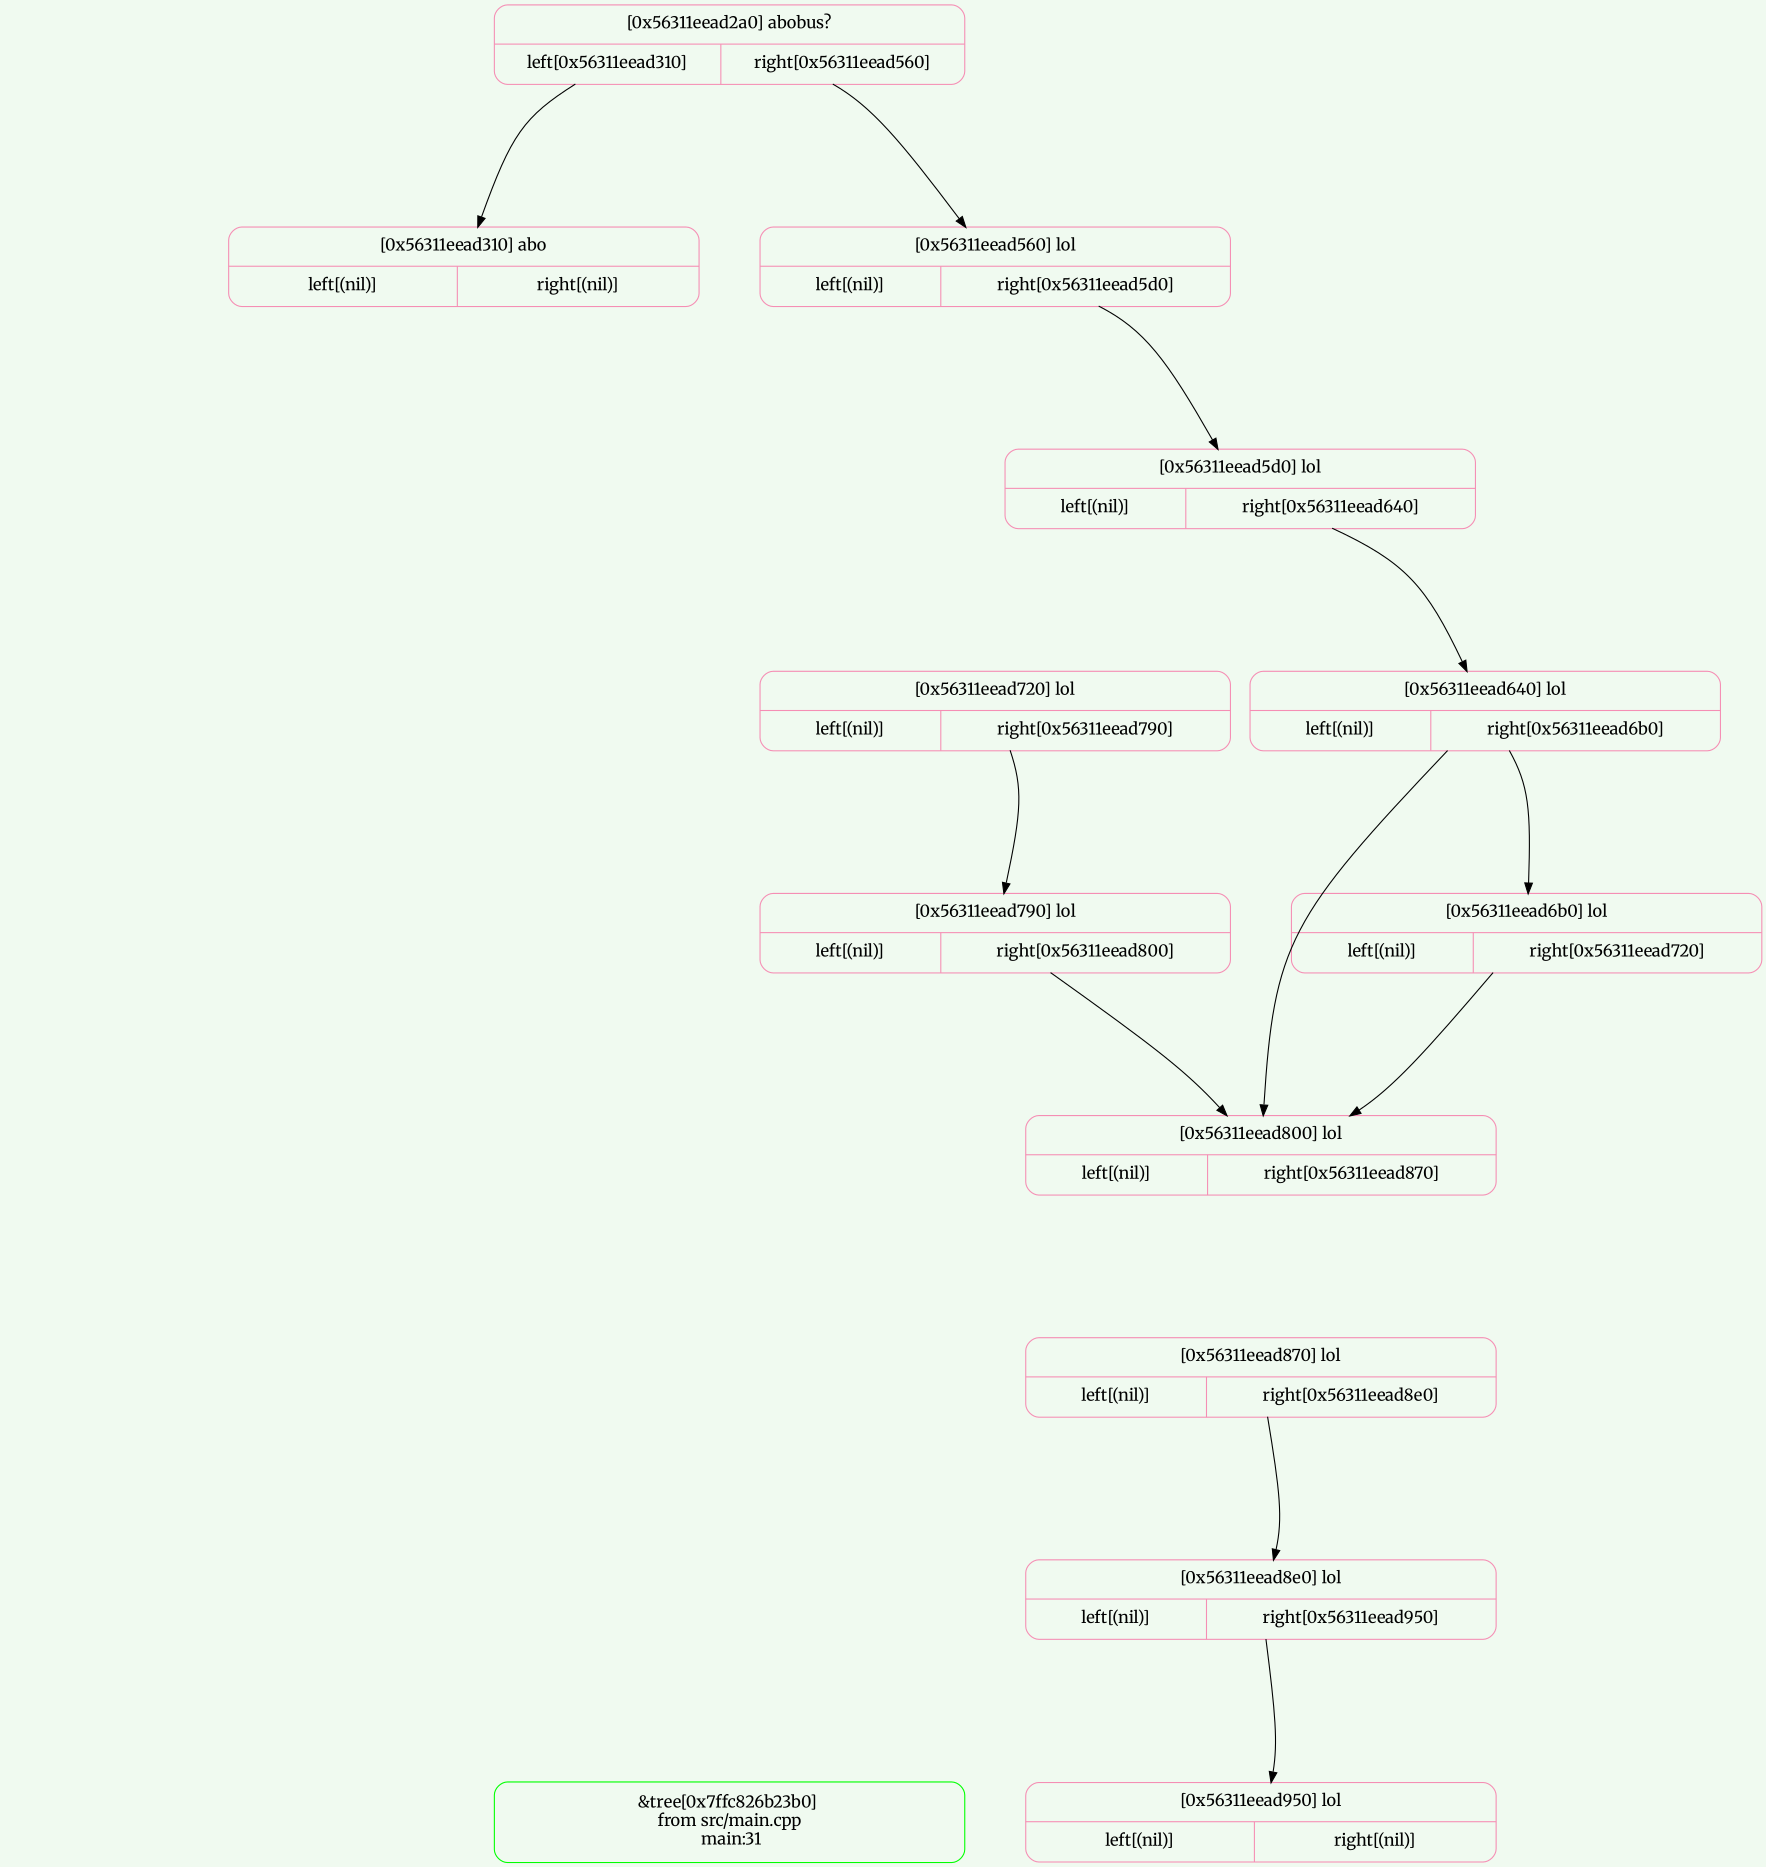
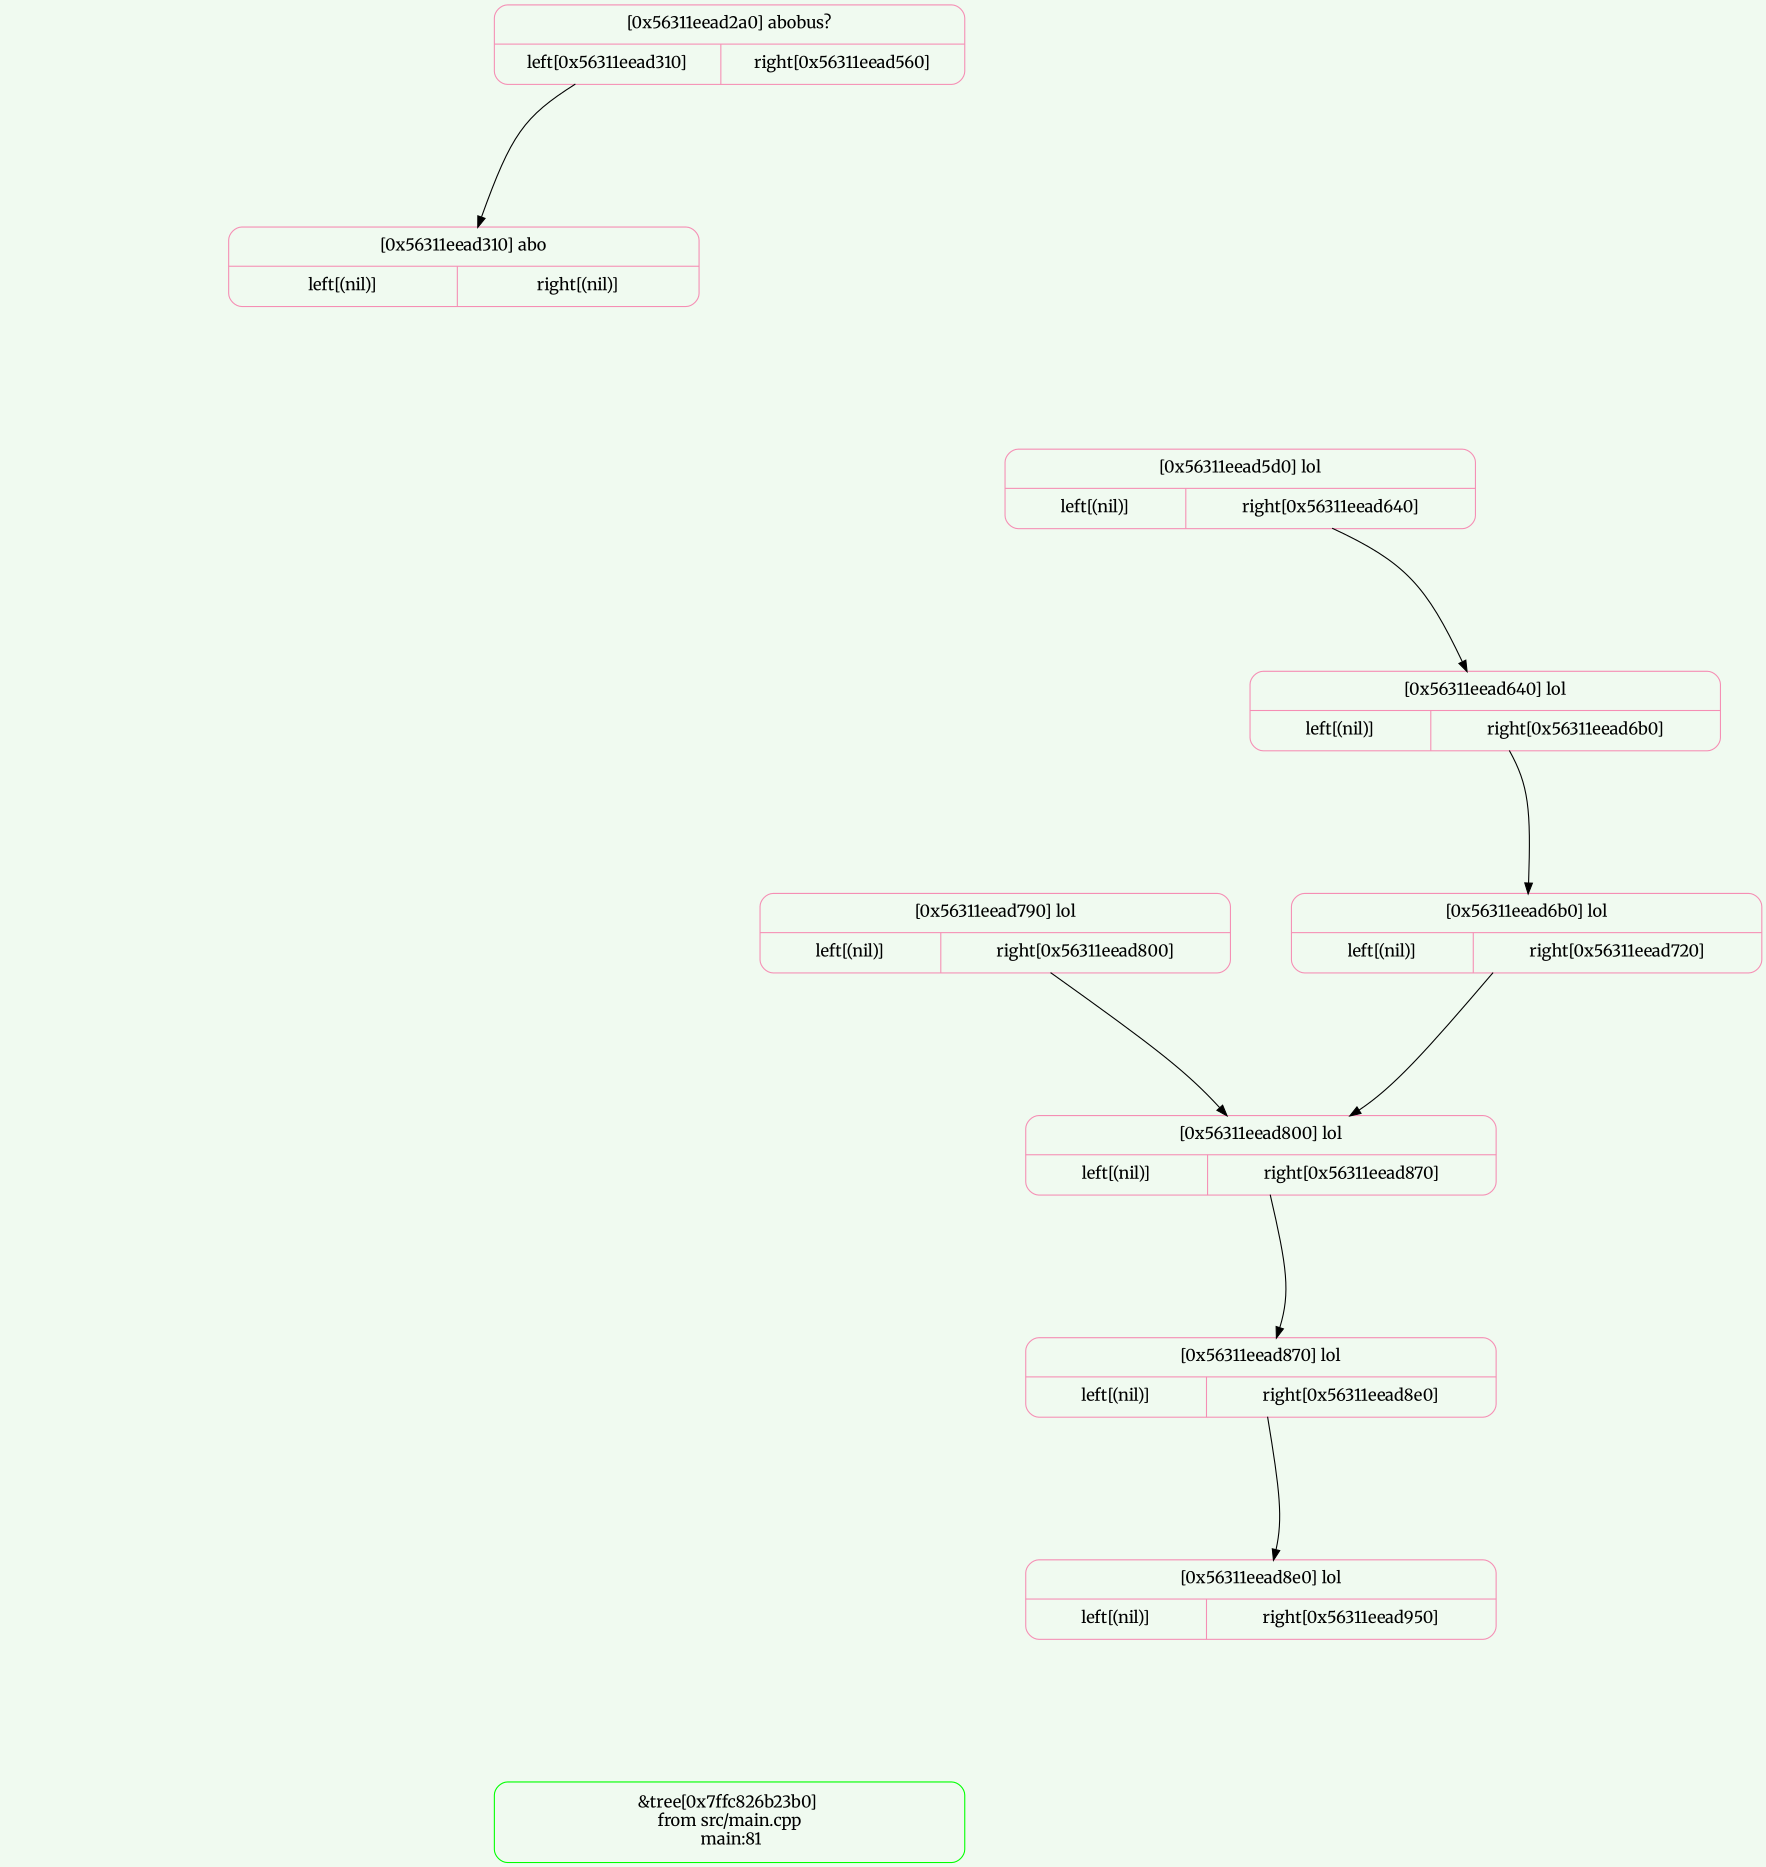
(995, 267) -> none
(995, 711) -> none
(1314, 907) -> (1284, 1261)
(730, 1822) -> (730, 1822)
(1261, 1822) -> none
